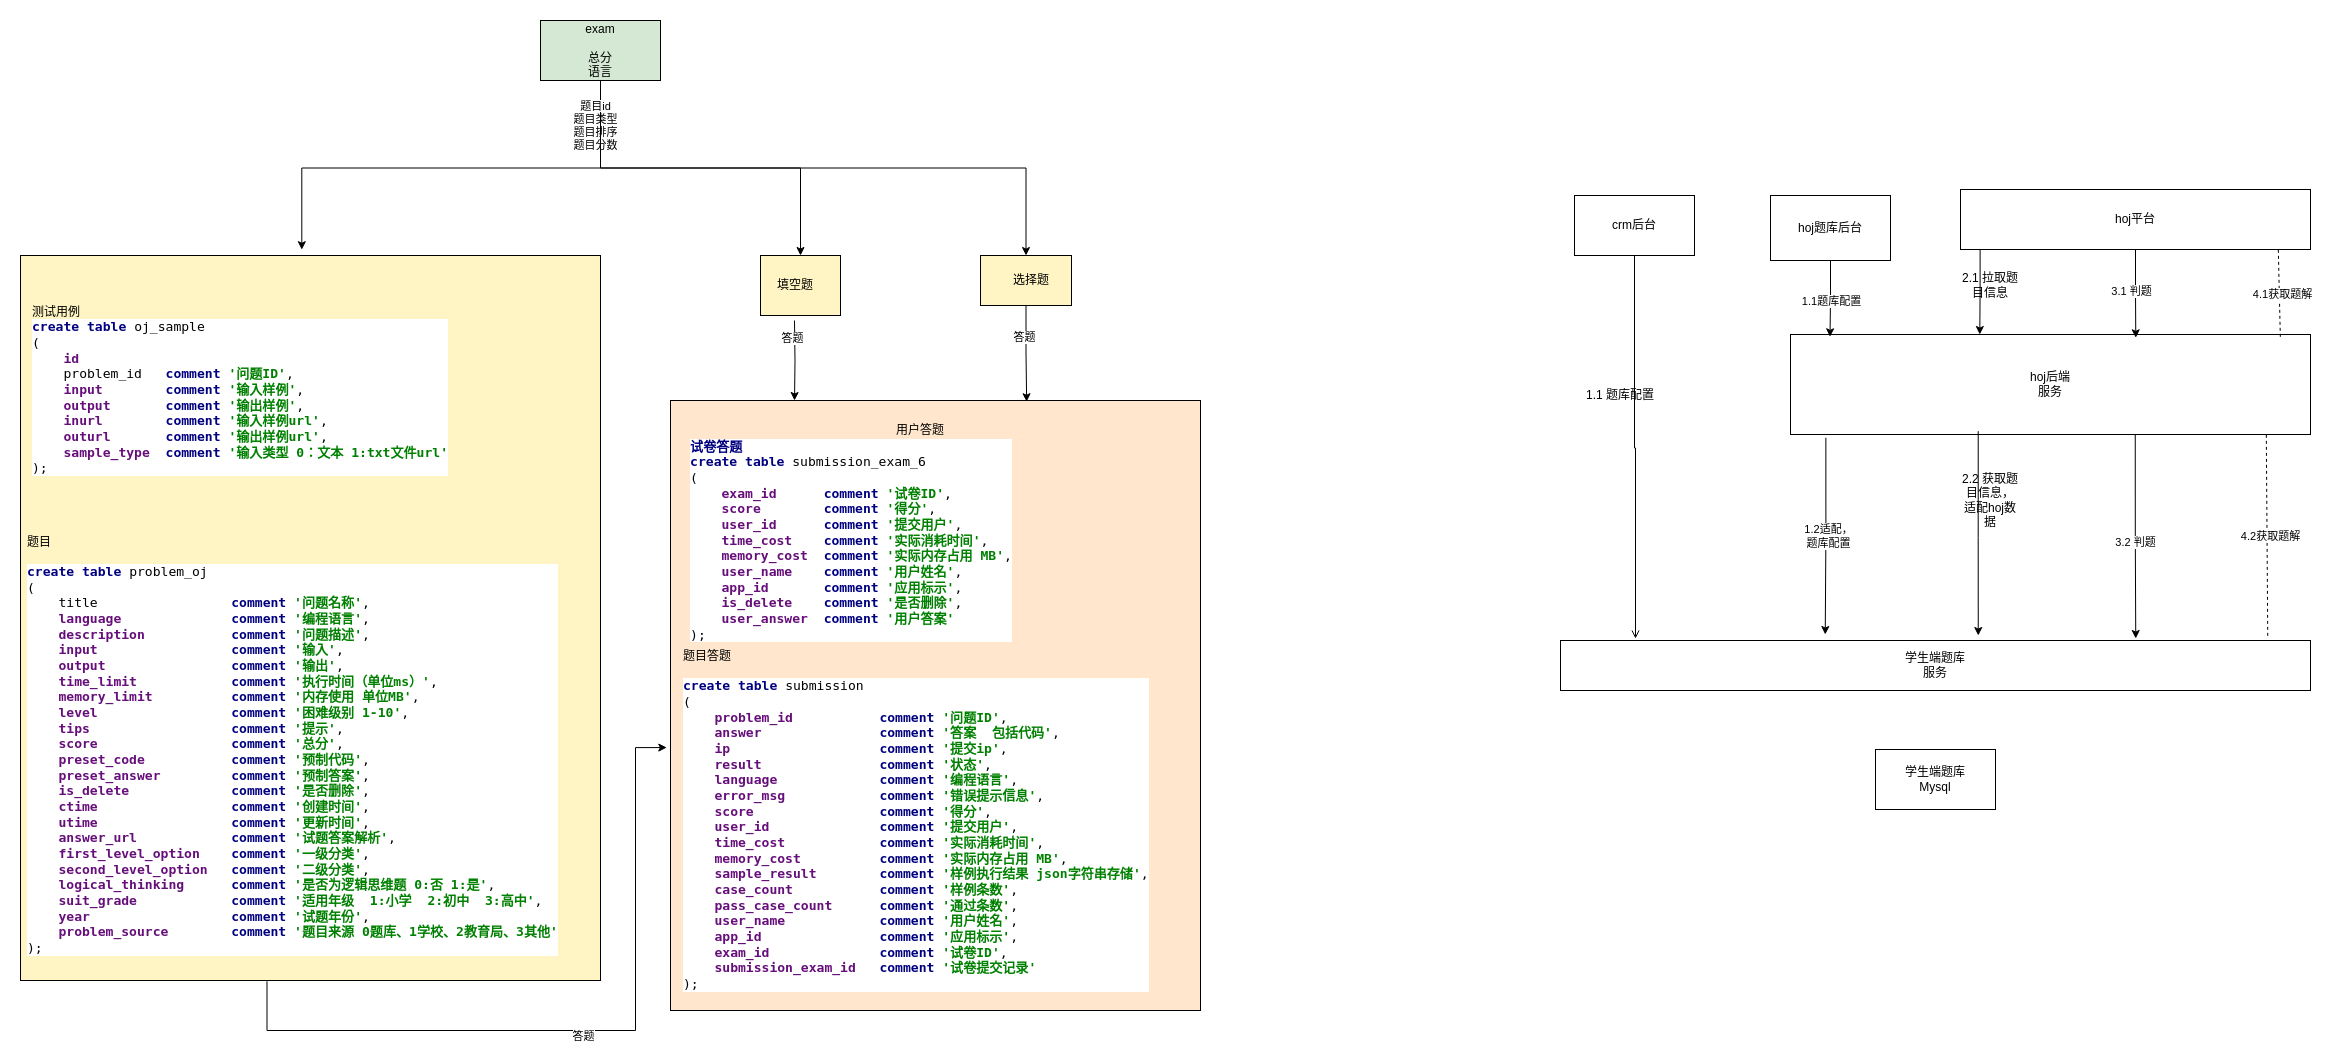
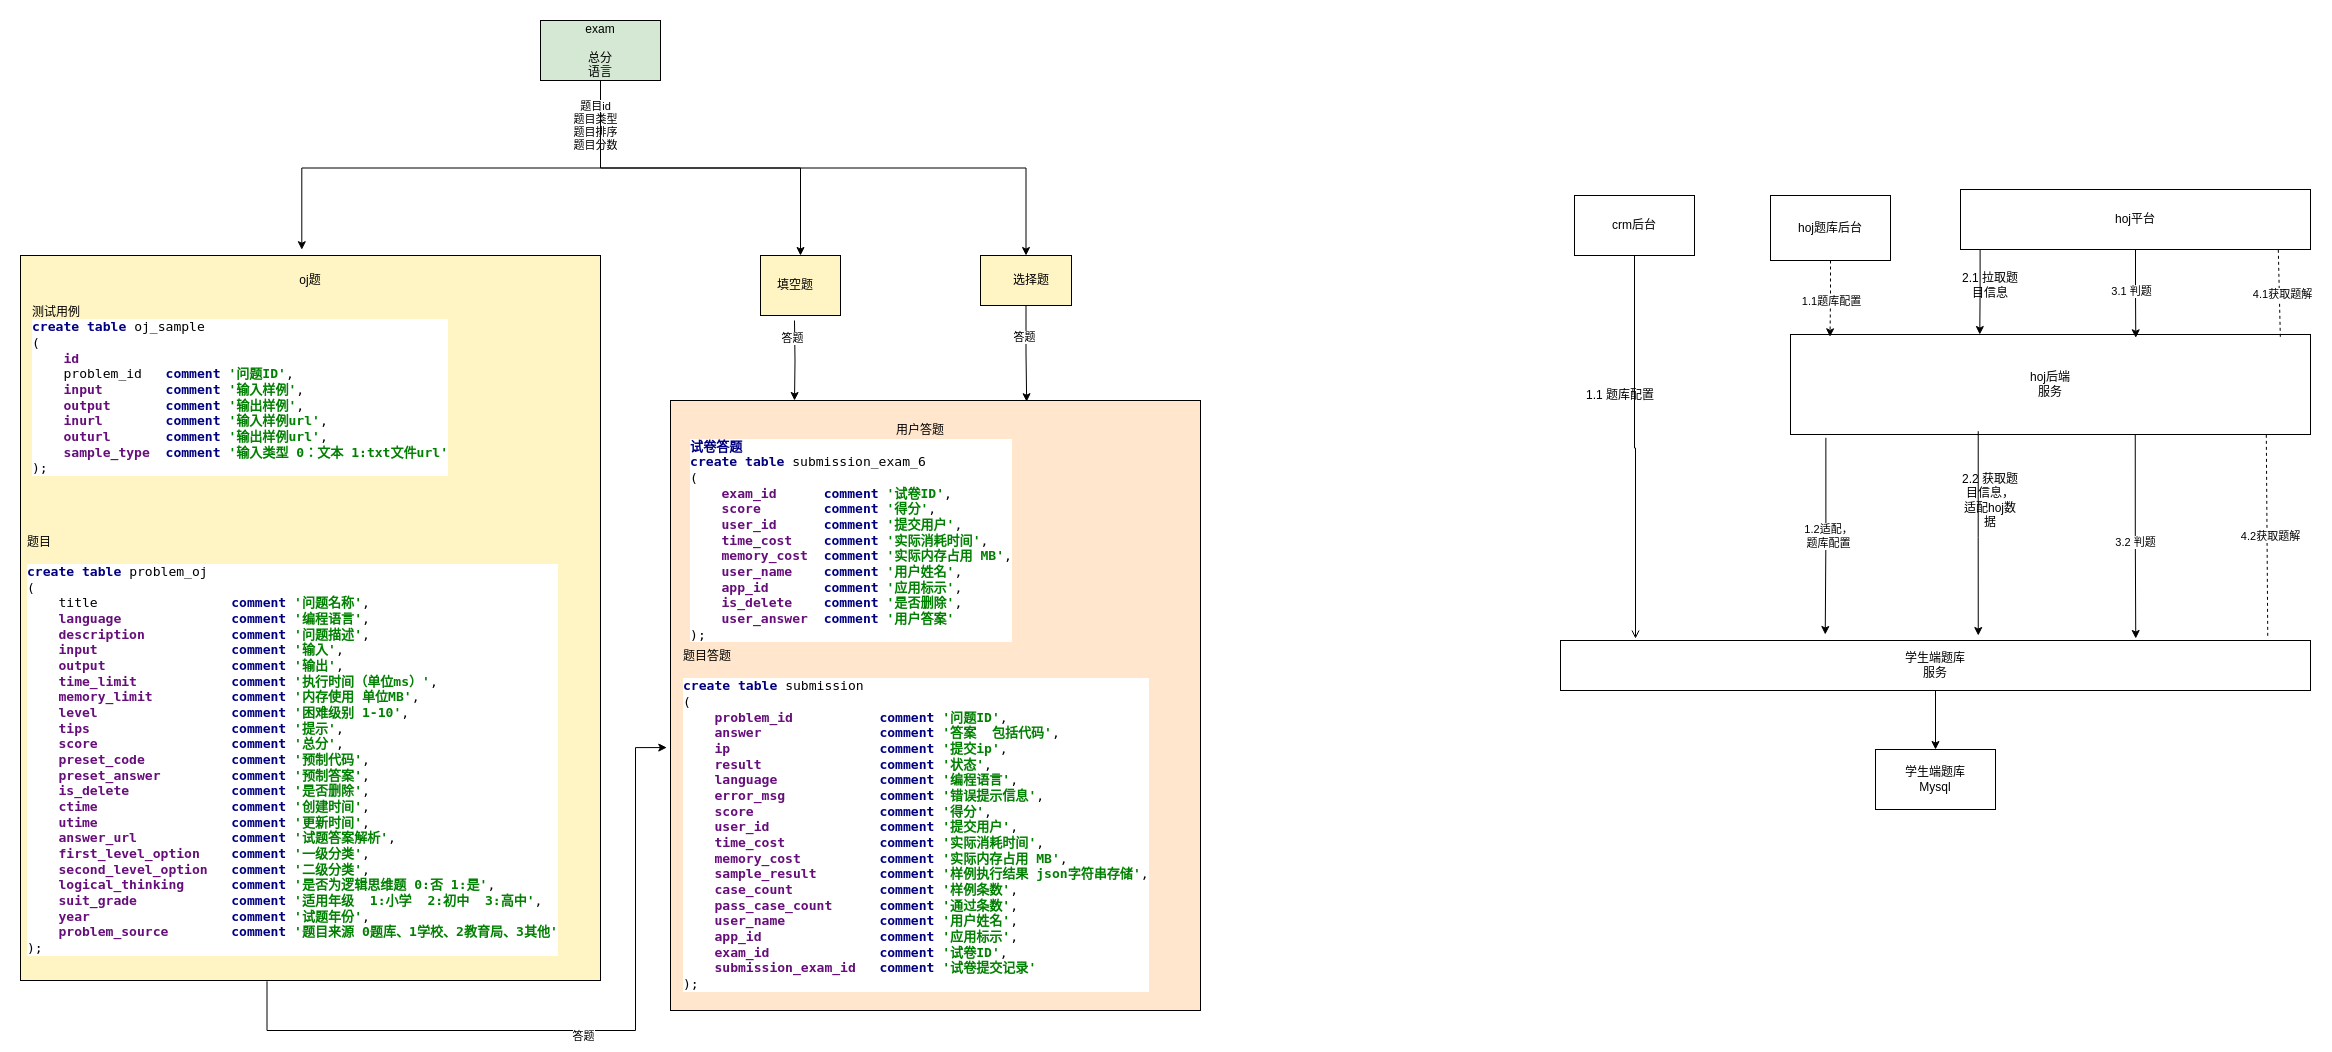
(1831, 279) -> (1831, 279)
none -> (311, 281)
none -> (1936, 717)
